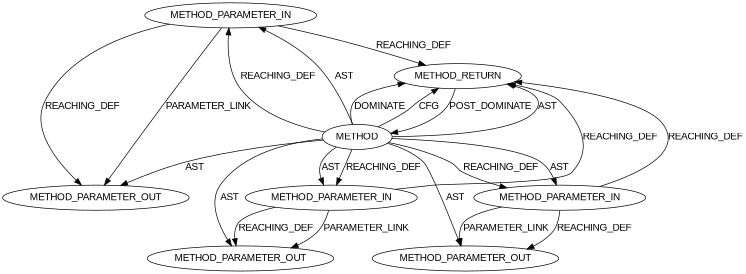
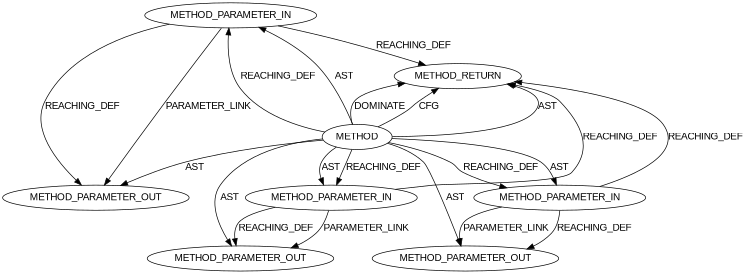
(433, 118) -> none
